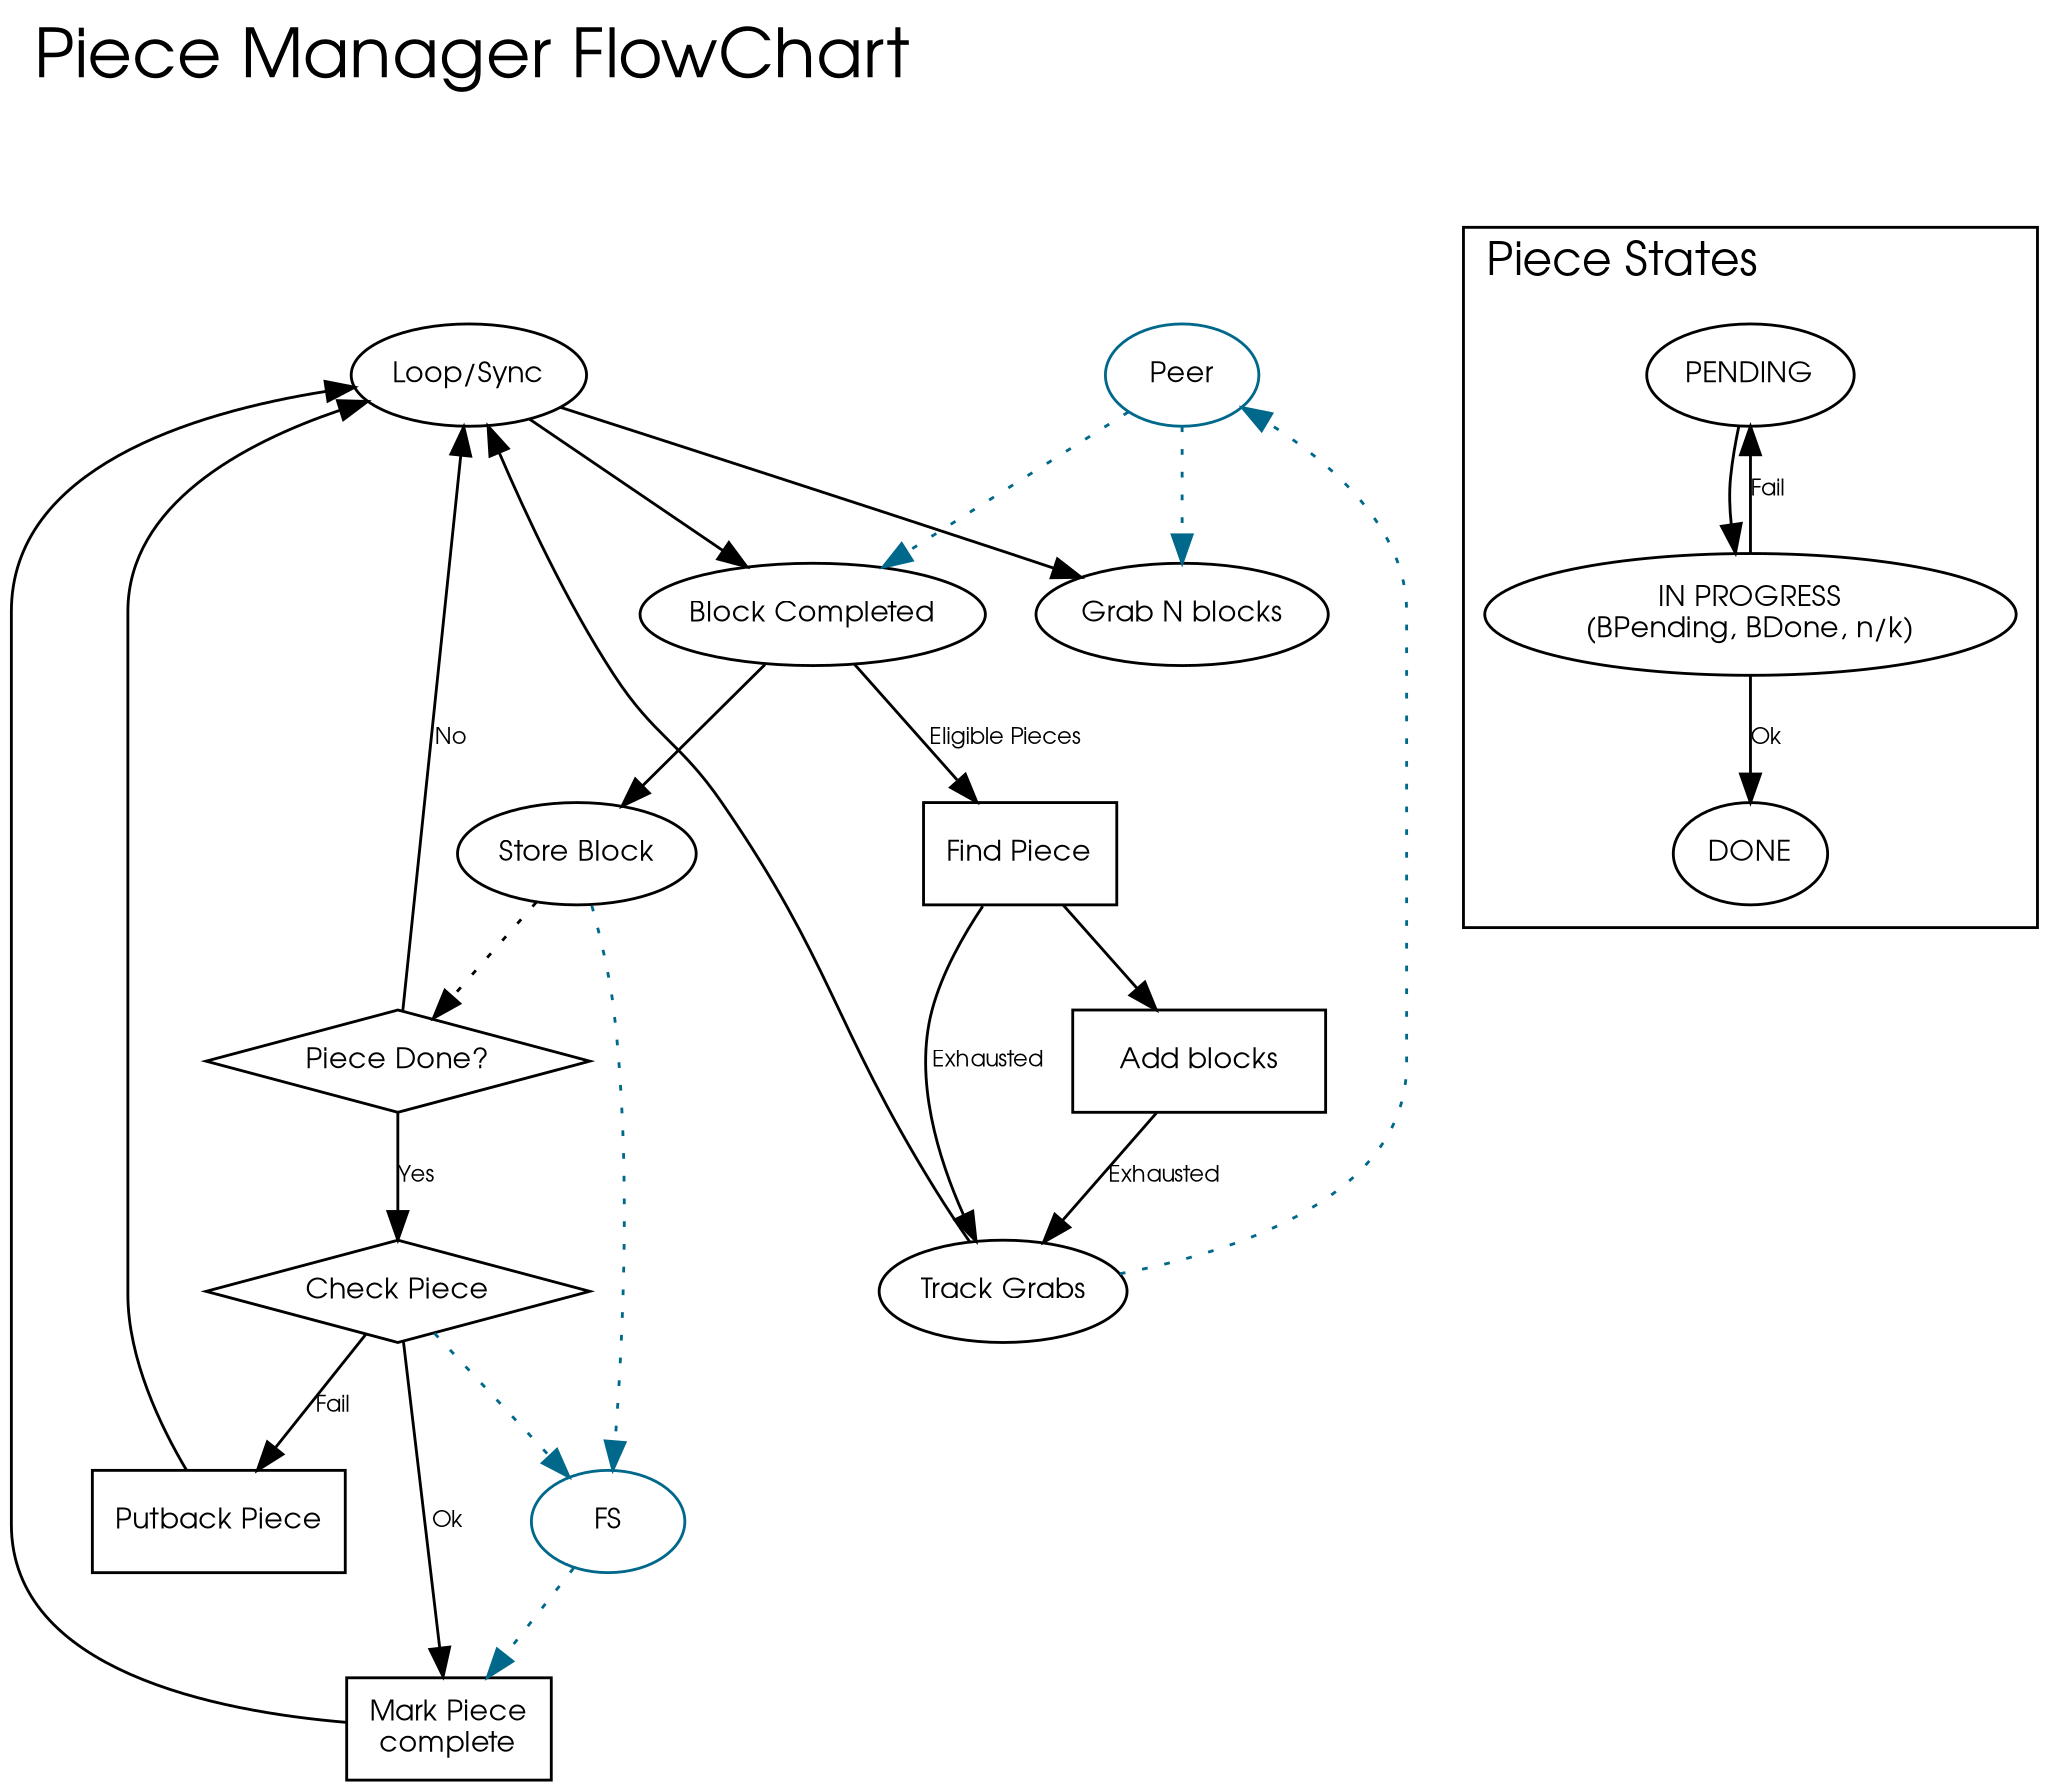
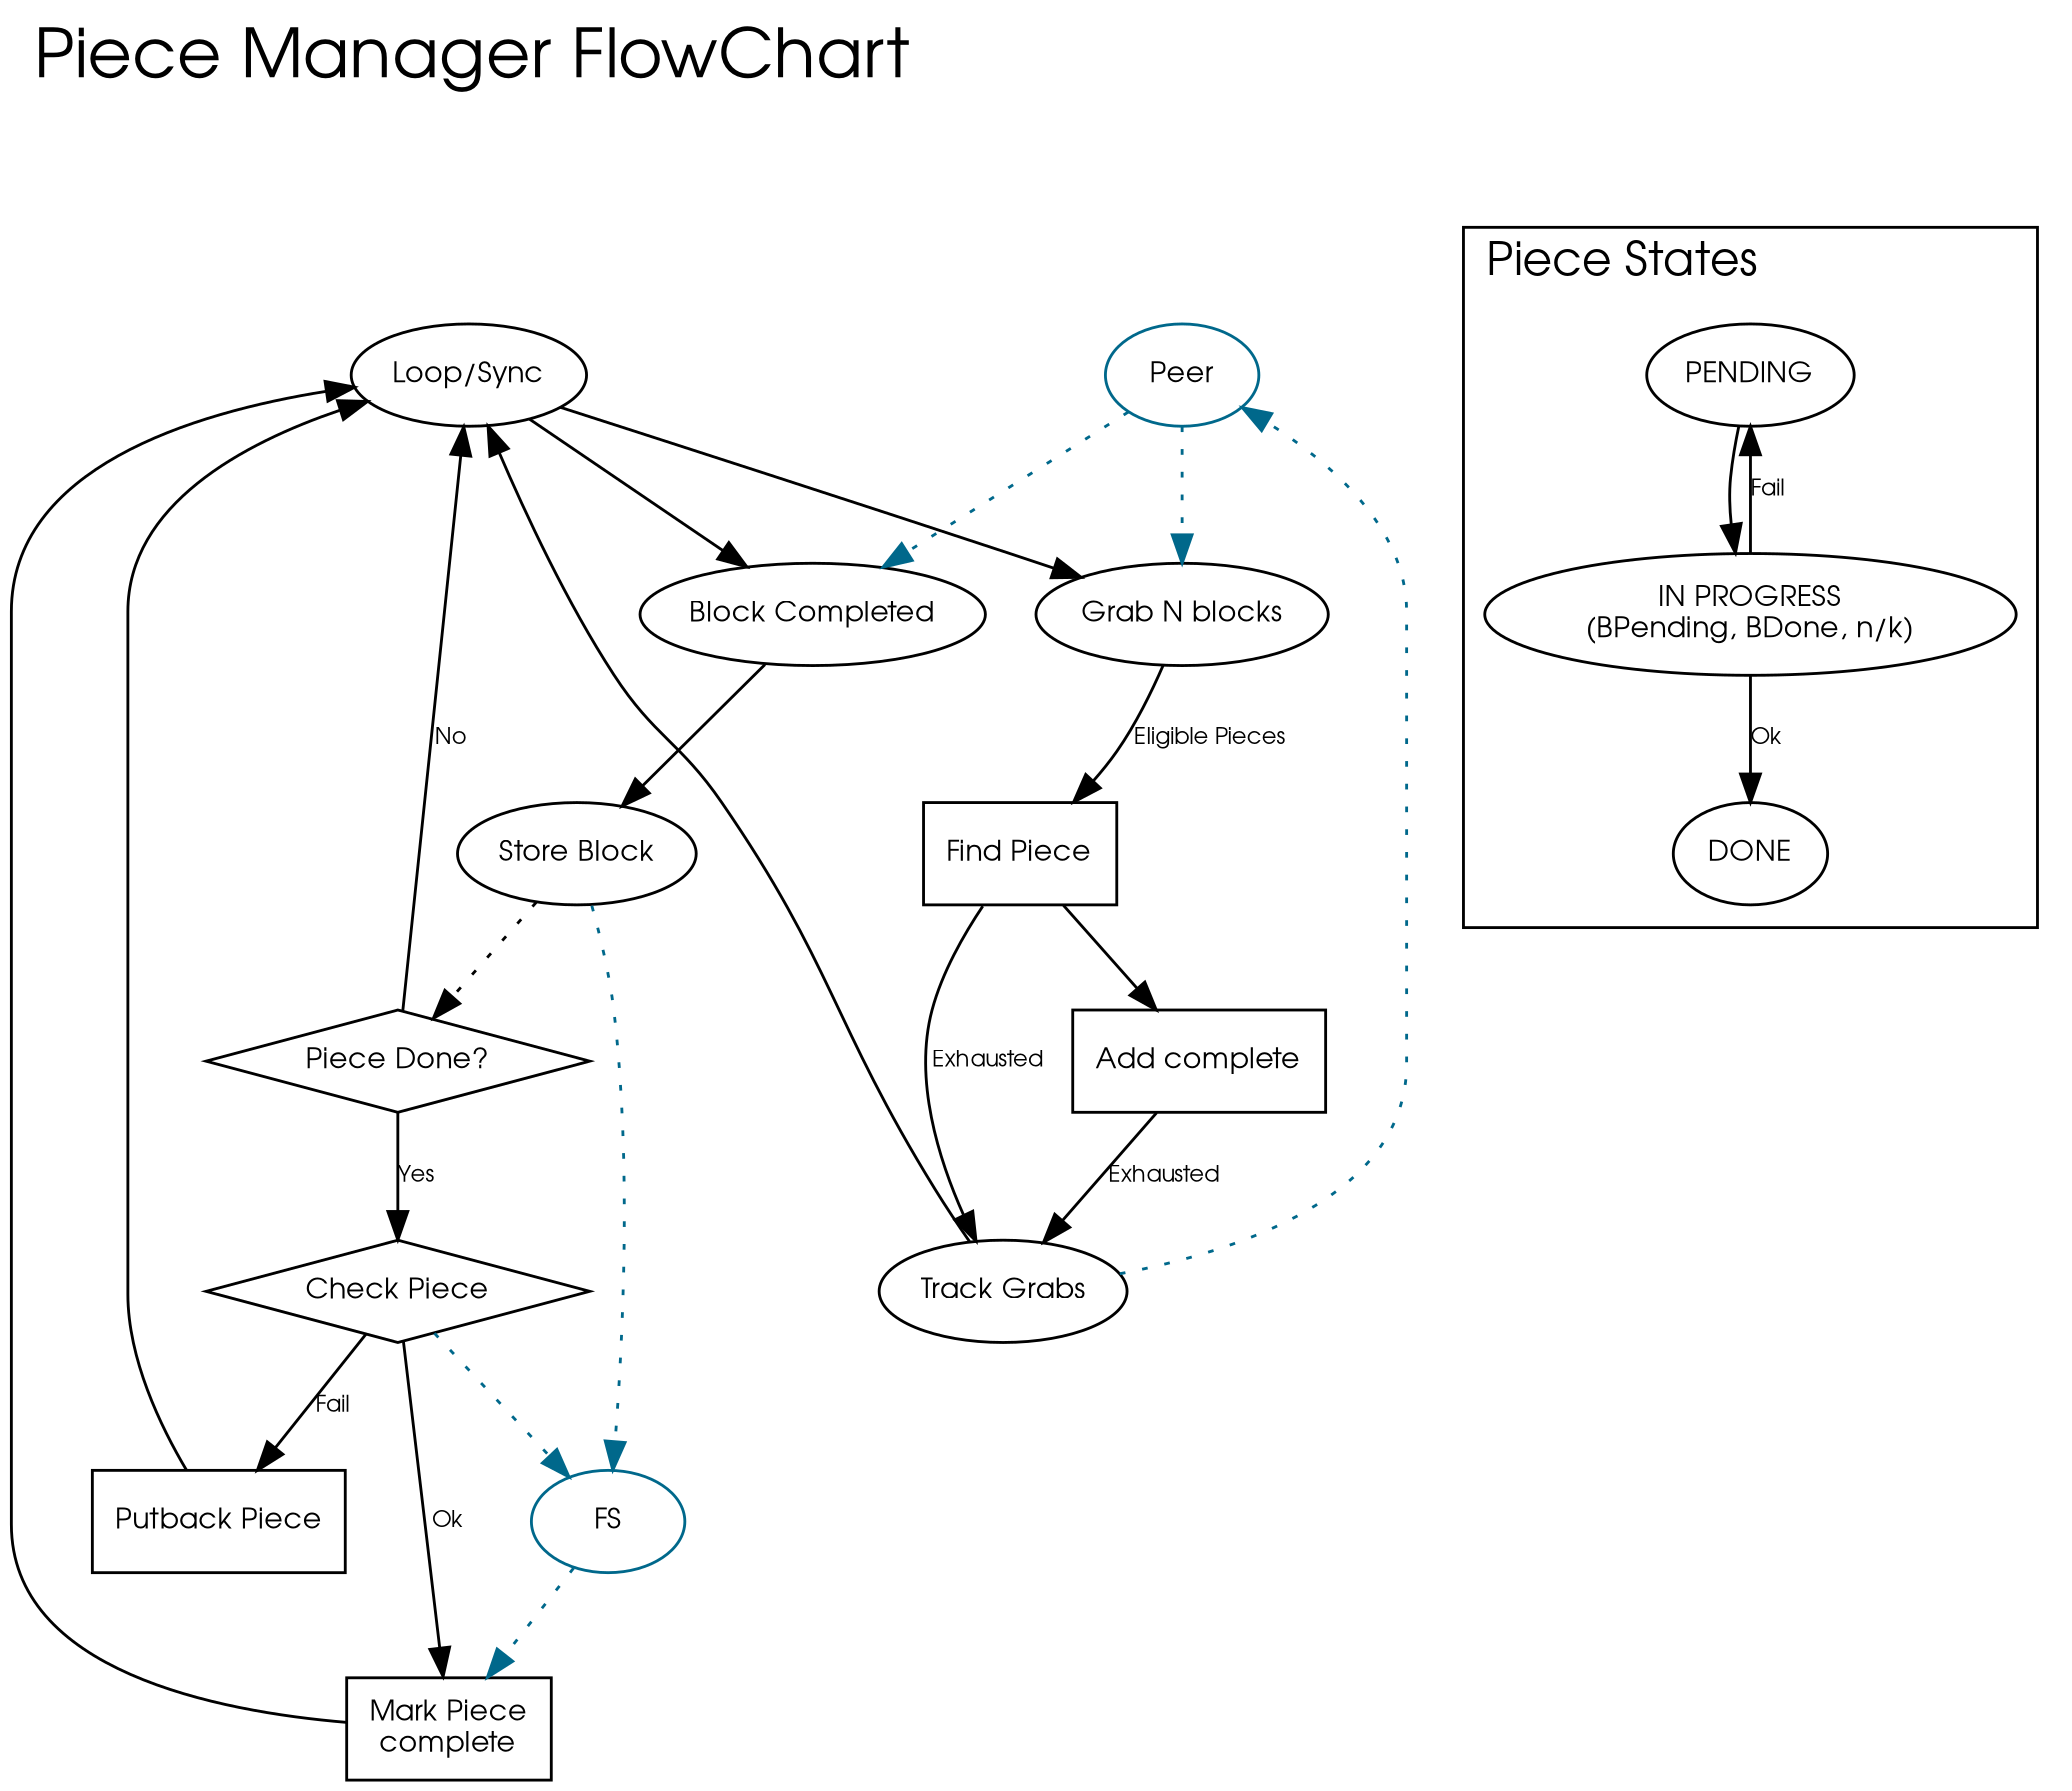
(906, 722) -> (1133, 726)
(1199, 1061) -> (1199, 1061)
